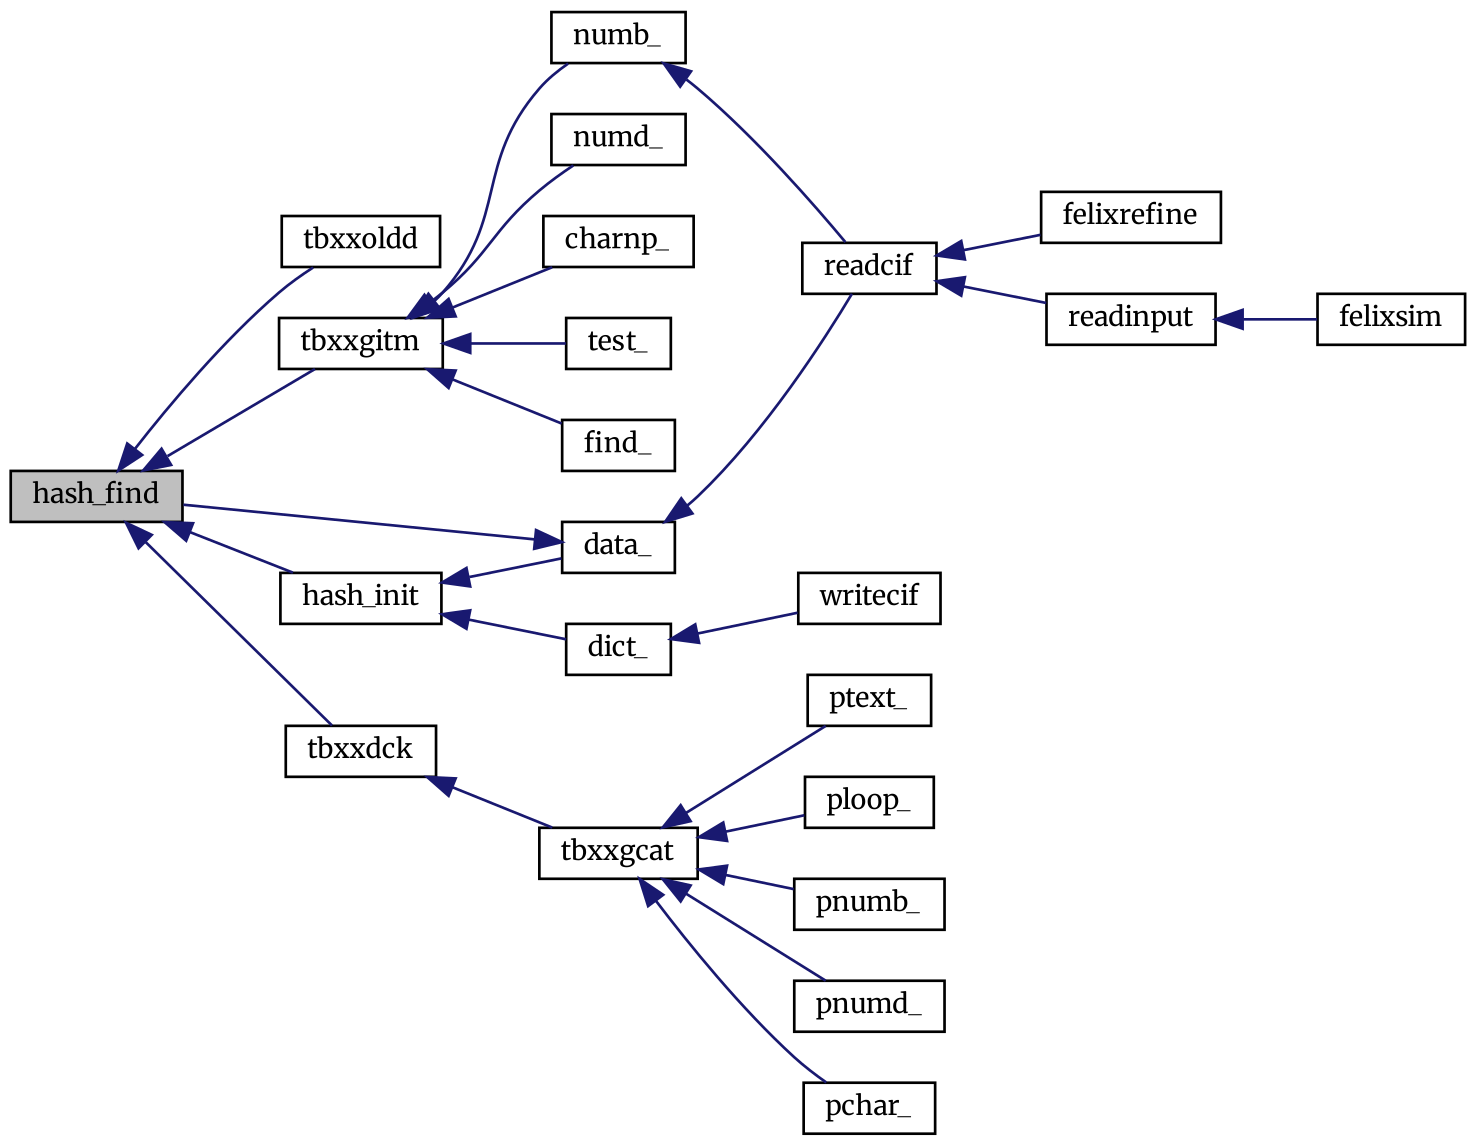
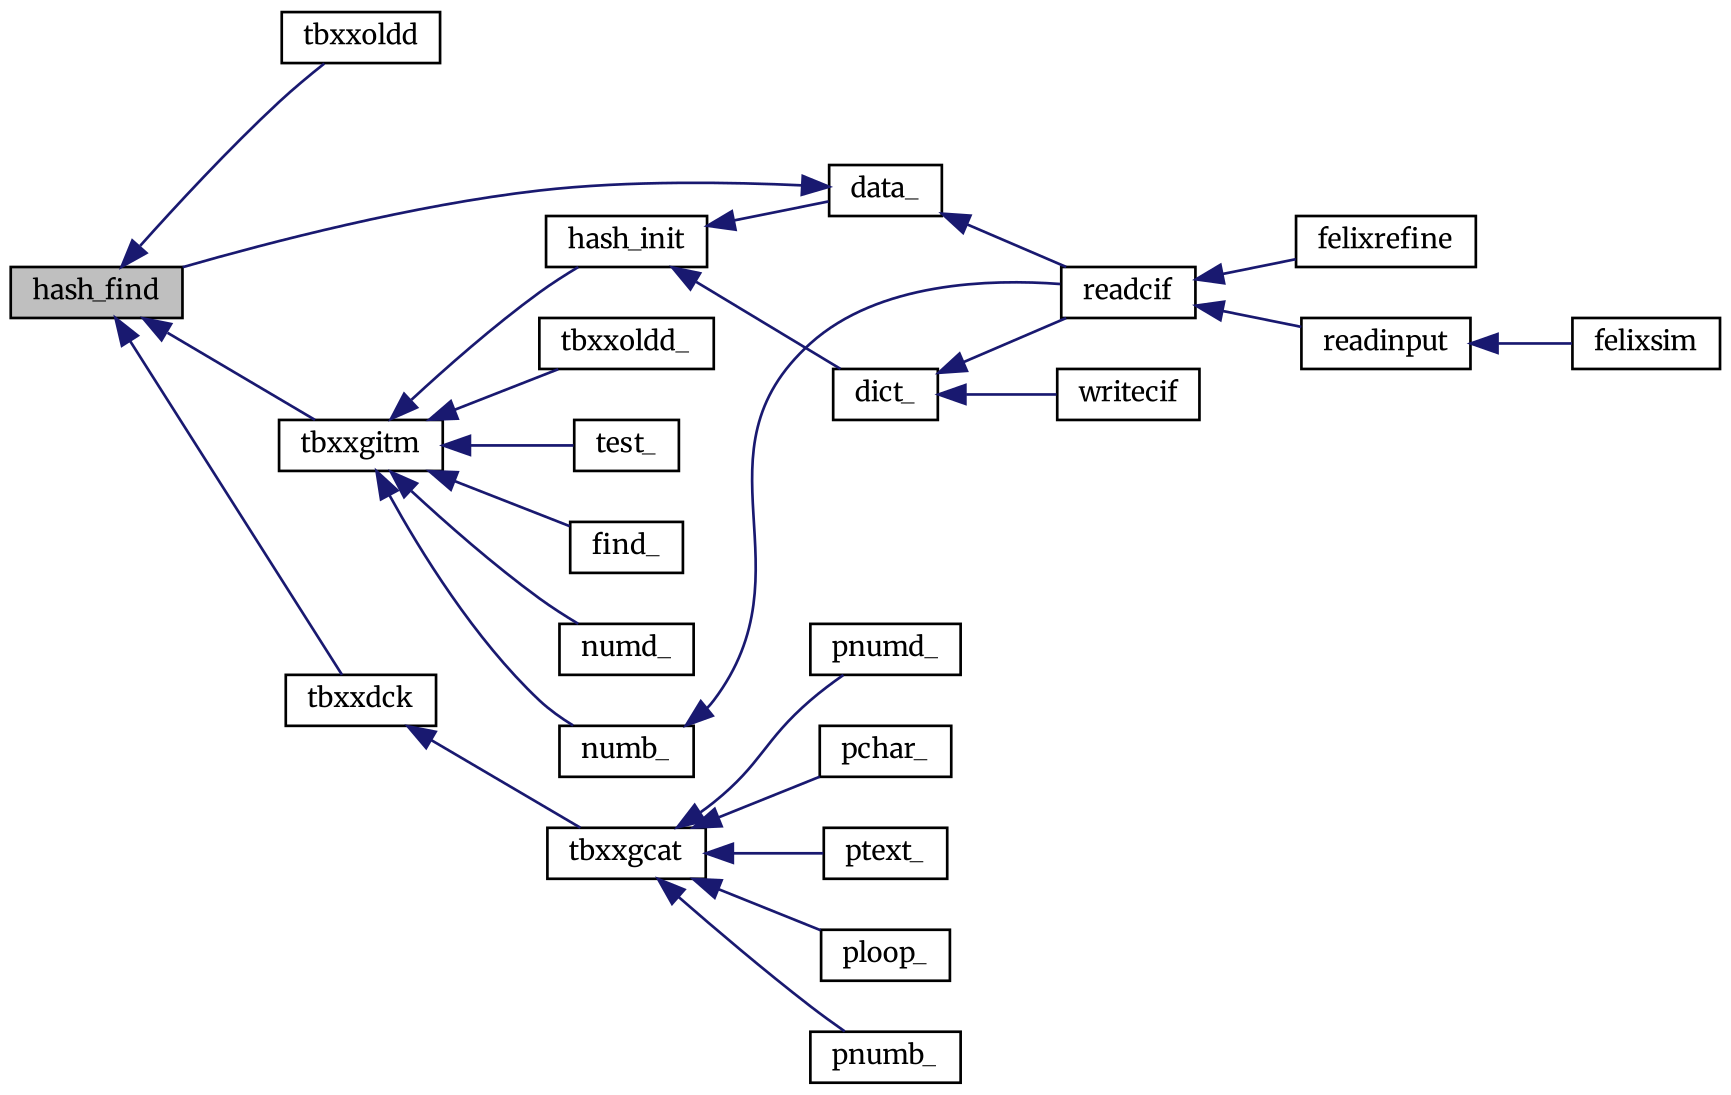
(619, 241) -> (627, 343)
none -> (1015, 340)
(241, 552) -> (492, 330)
